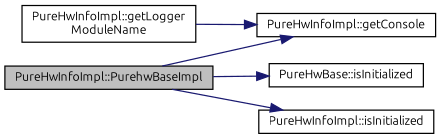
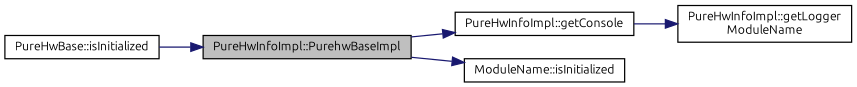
(220, 24) -> (650, 24)
(235, 76) -> (175, 47)
(346, 122) -> (545, 70)
